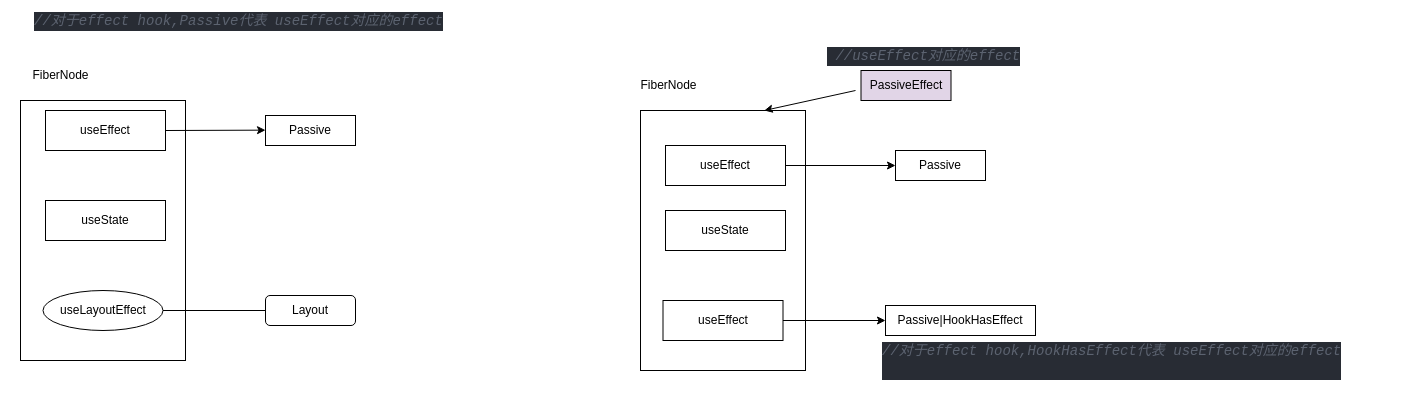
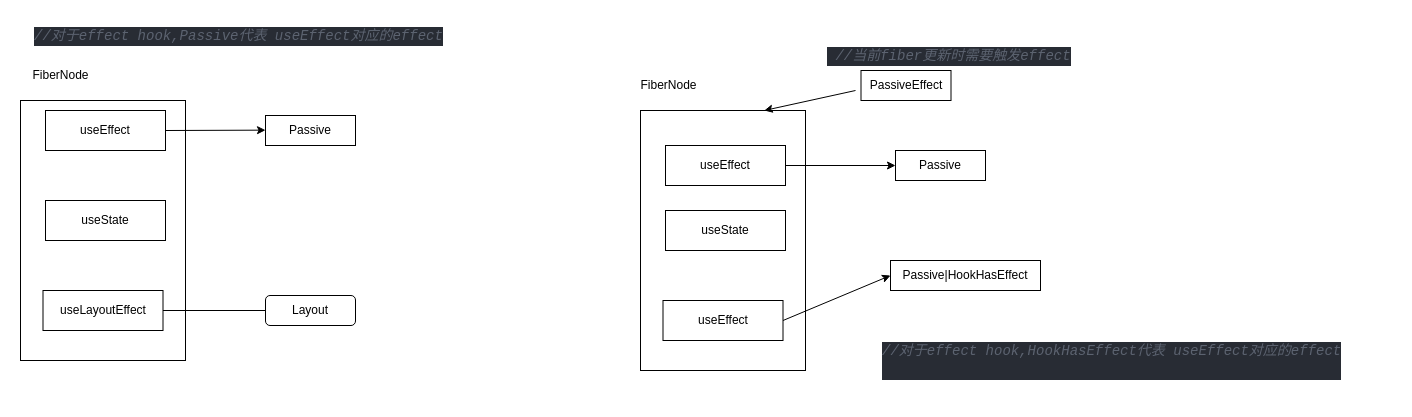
(242, 26) -> (242, 41)
(903, 55) -> (924, 55)
(906, 86) -> (906, 86)
(103, 311) -> (103, 311)
(961, 321) -> (966, 276)
